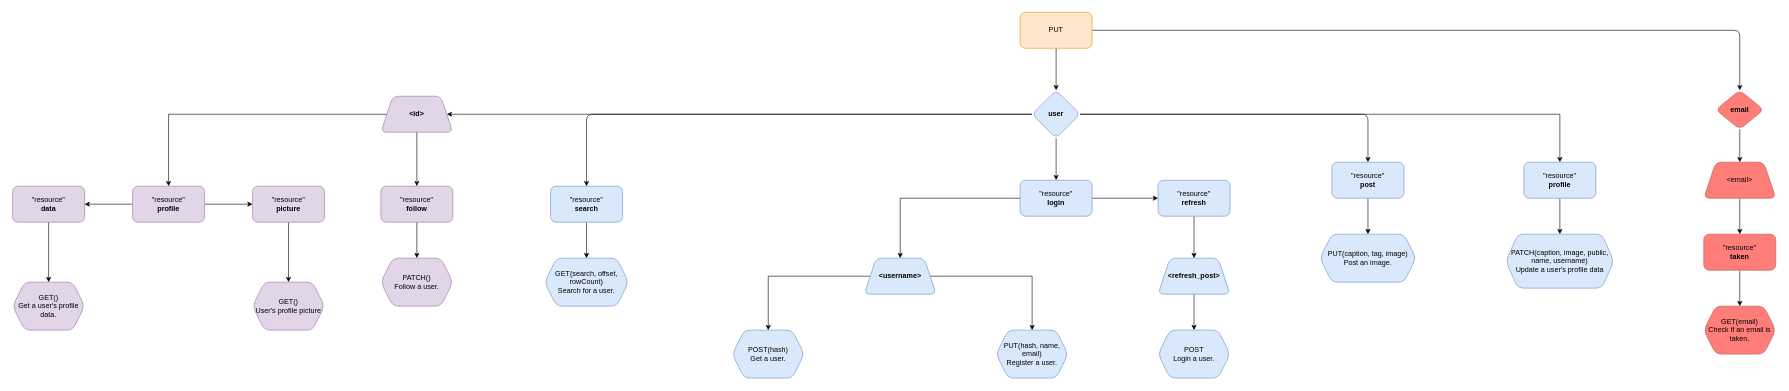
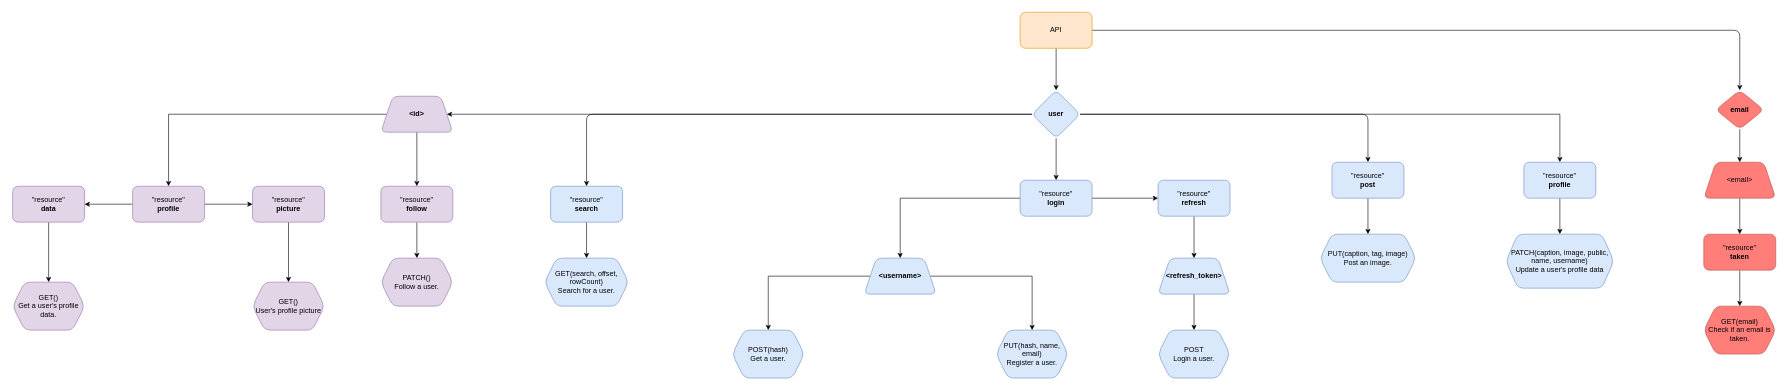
(1056, 30) -> (1056, 30)
(1194, 276) -> (1194, 276)
